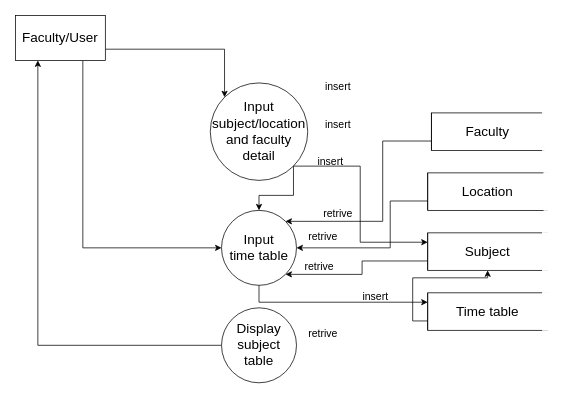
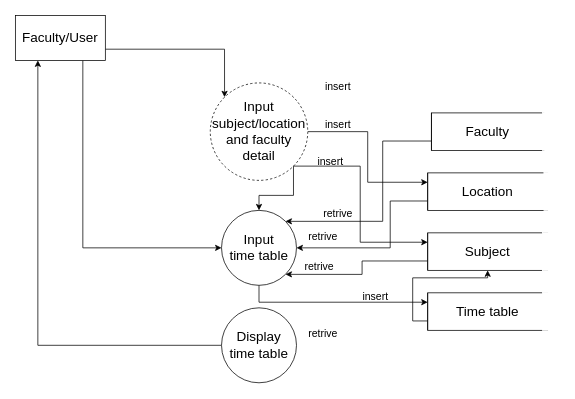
(259, 132) -> (259, 132)
none -> (368, 154)
(259, 345) -> (259, 345)
